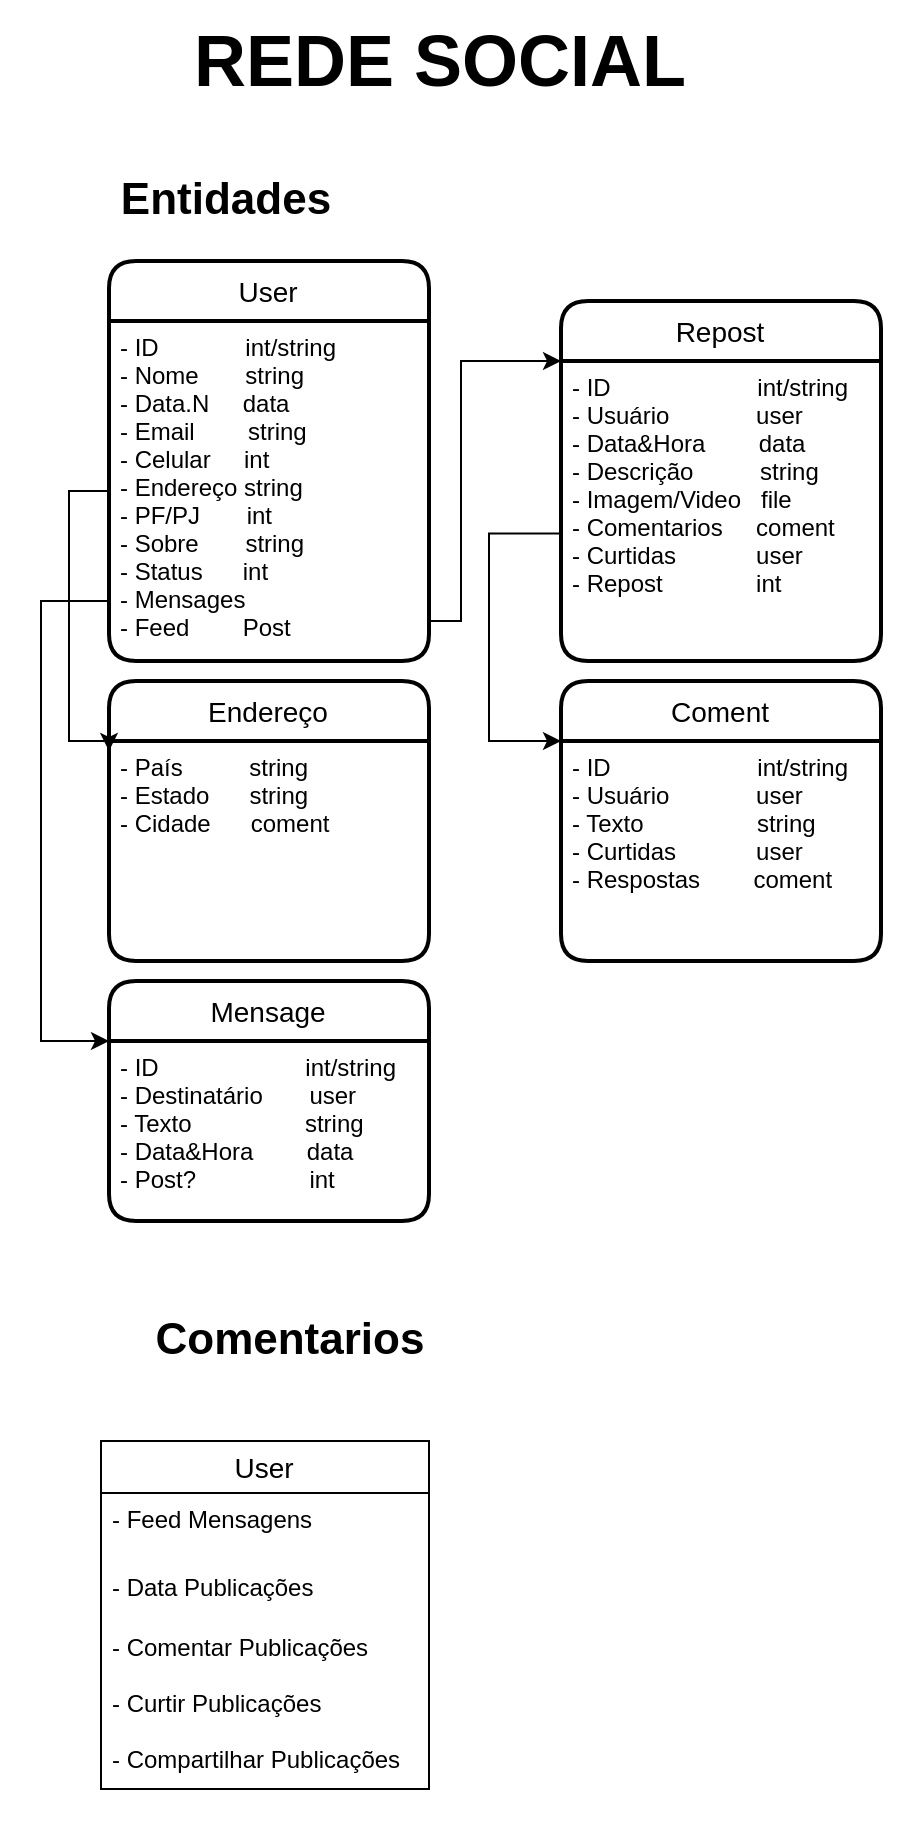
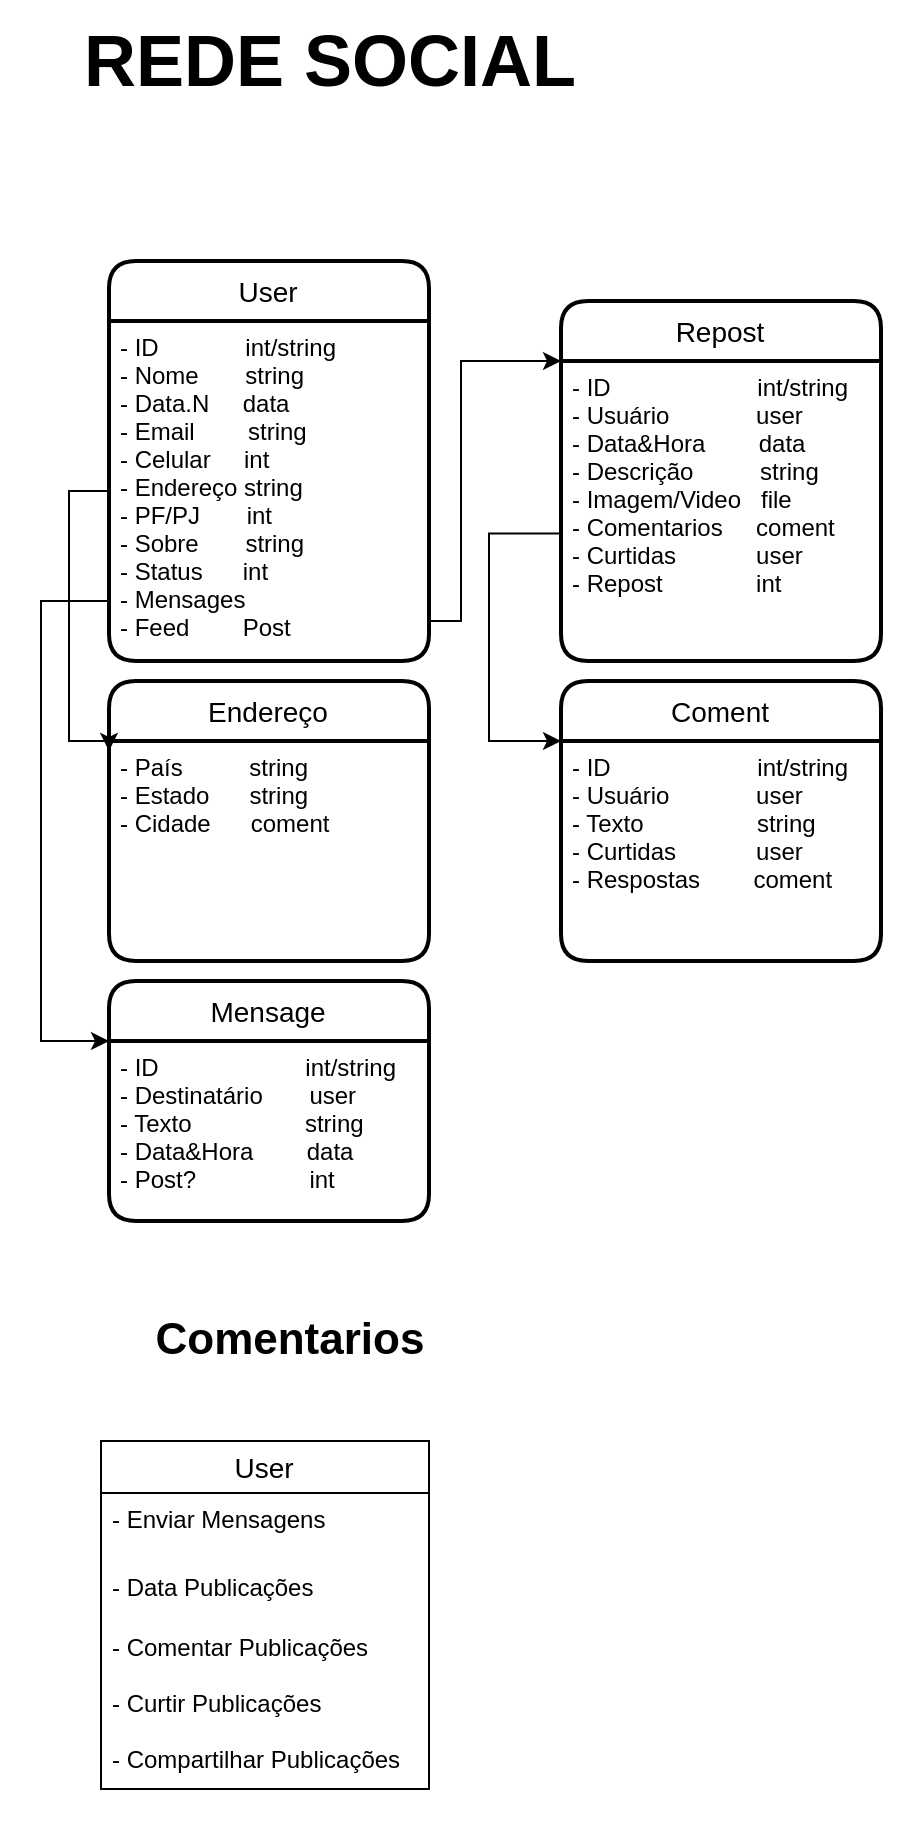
(441, 61) -> (331, 61)
(227, 201) -> none
(213, 1520) -> (224, 1520)
